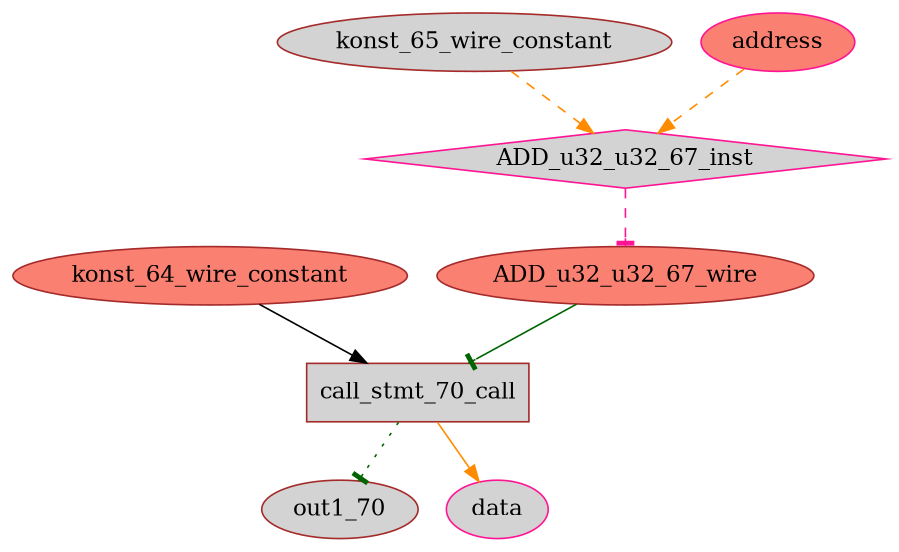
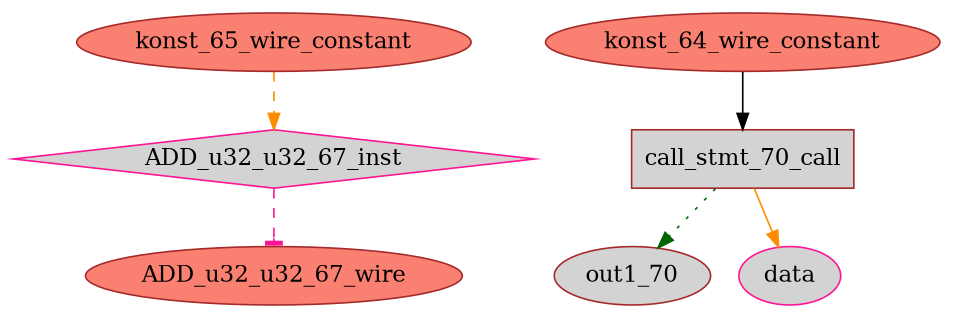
(475, 42) -> (274, 42)
(778, 42) -> none
(526, 332) -> none
(381, 448) -> (692, 212)
